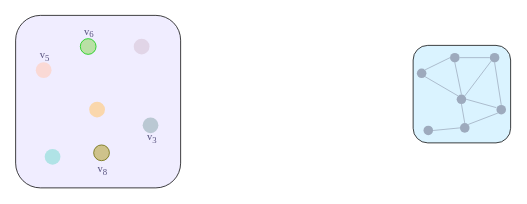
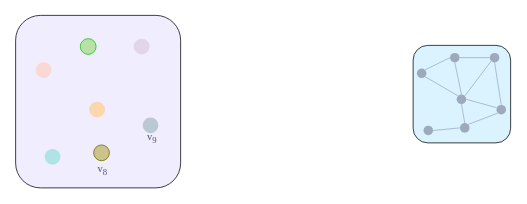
(89, 31) -> none
(44, 54) -> none
(152, 137) -> (152, 137)
